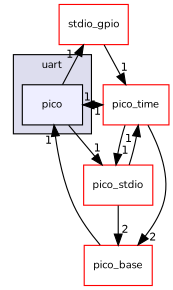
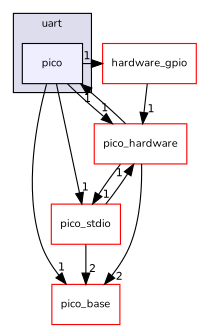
(94, 25) -> (149, 64)
(136, 105) -> (141, 144)
(69, 194) -> (32, 182)
